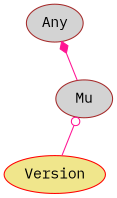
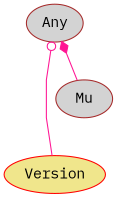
(68, 141) -> (46, 103)
